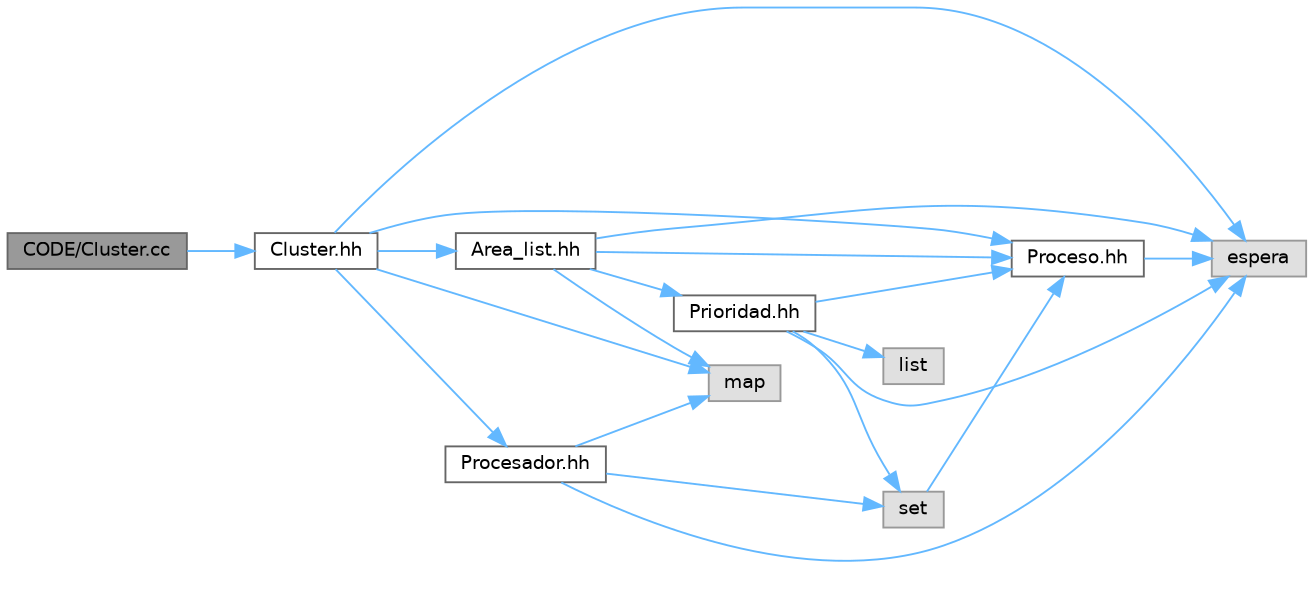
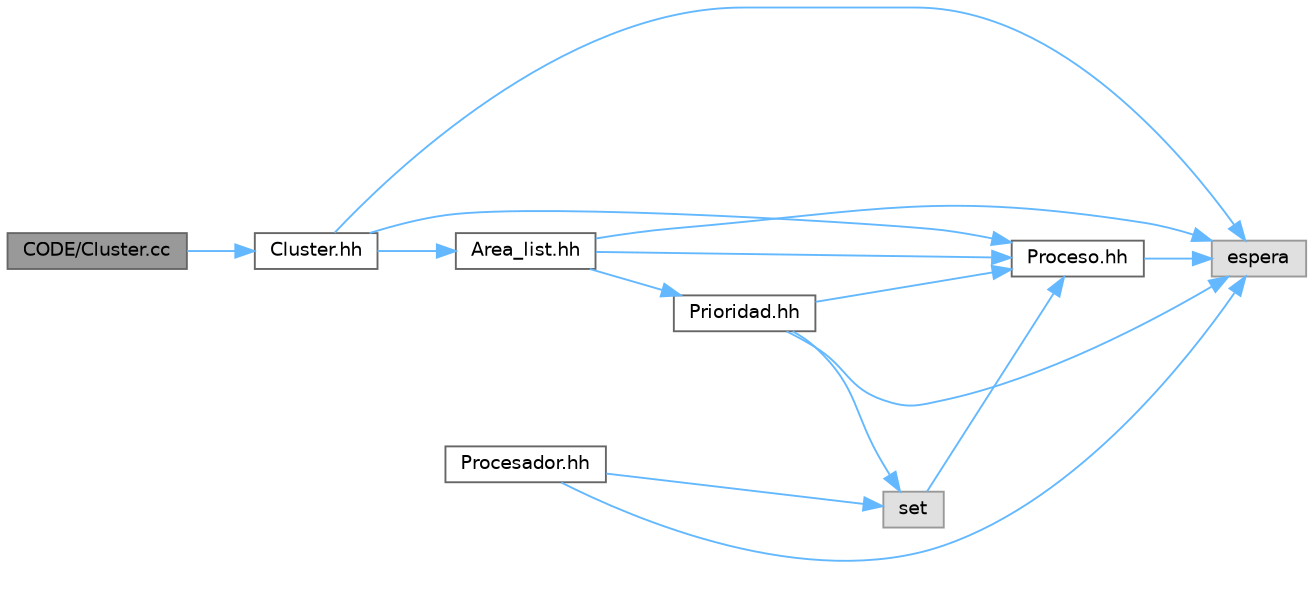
(414, 351) -> none
(914, 366) -> none
(745, 383) -> none
